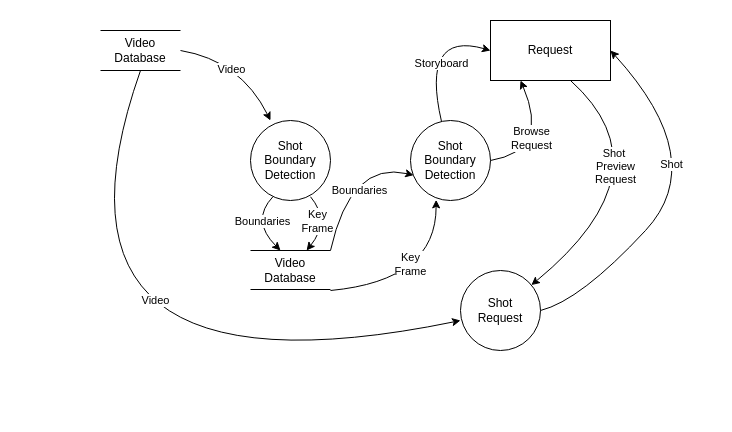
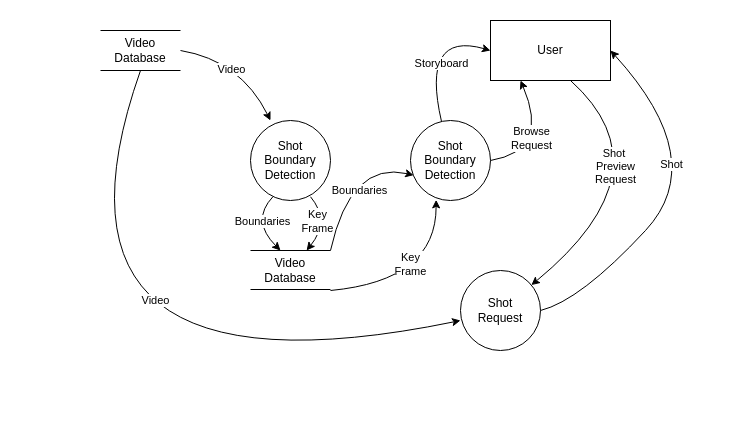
(551, 51) -> (551, 51)
